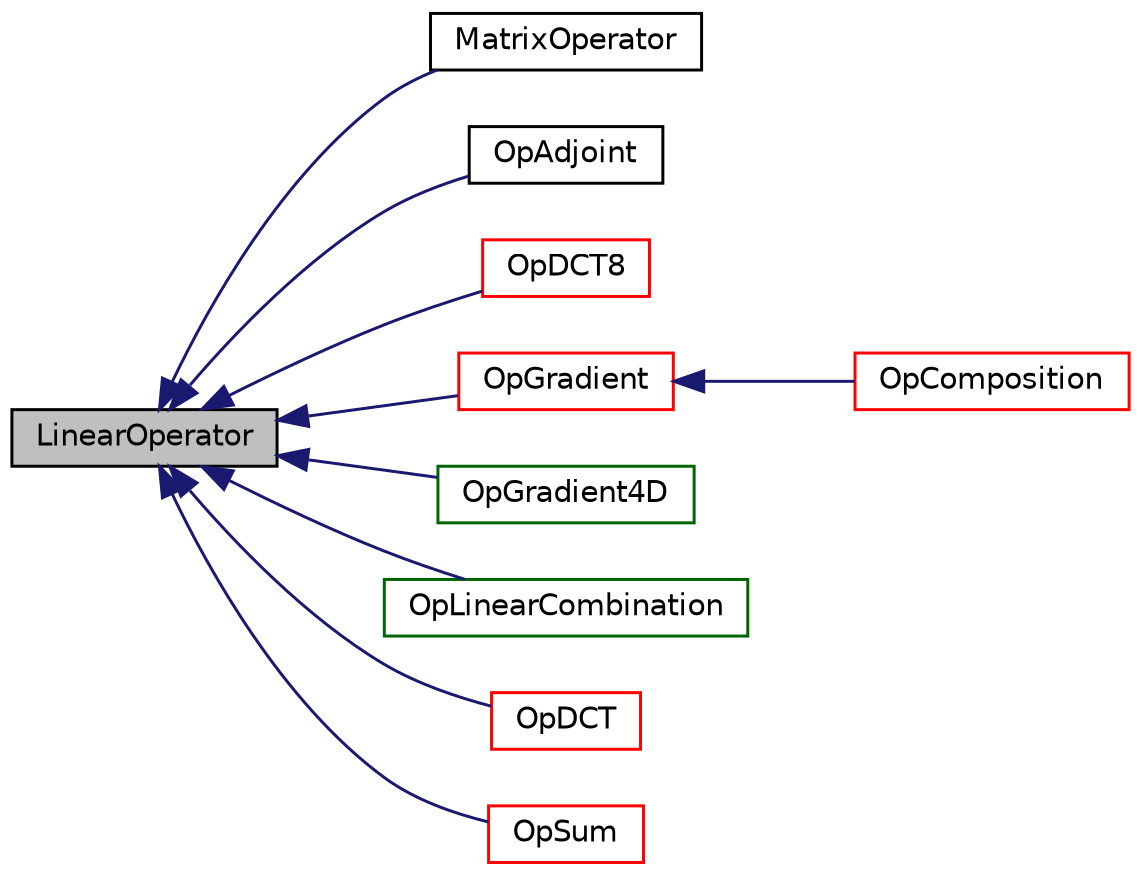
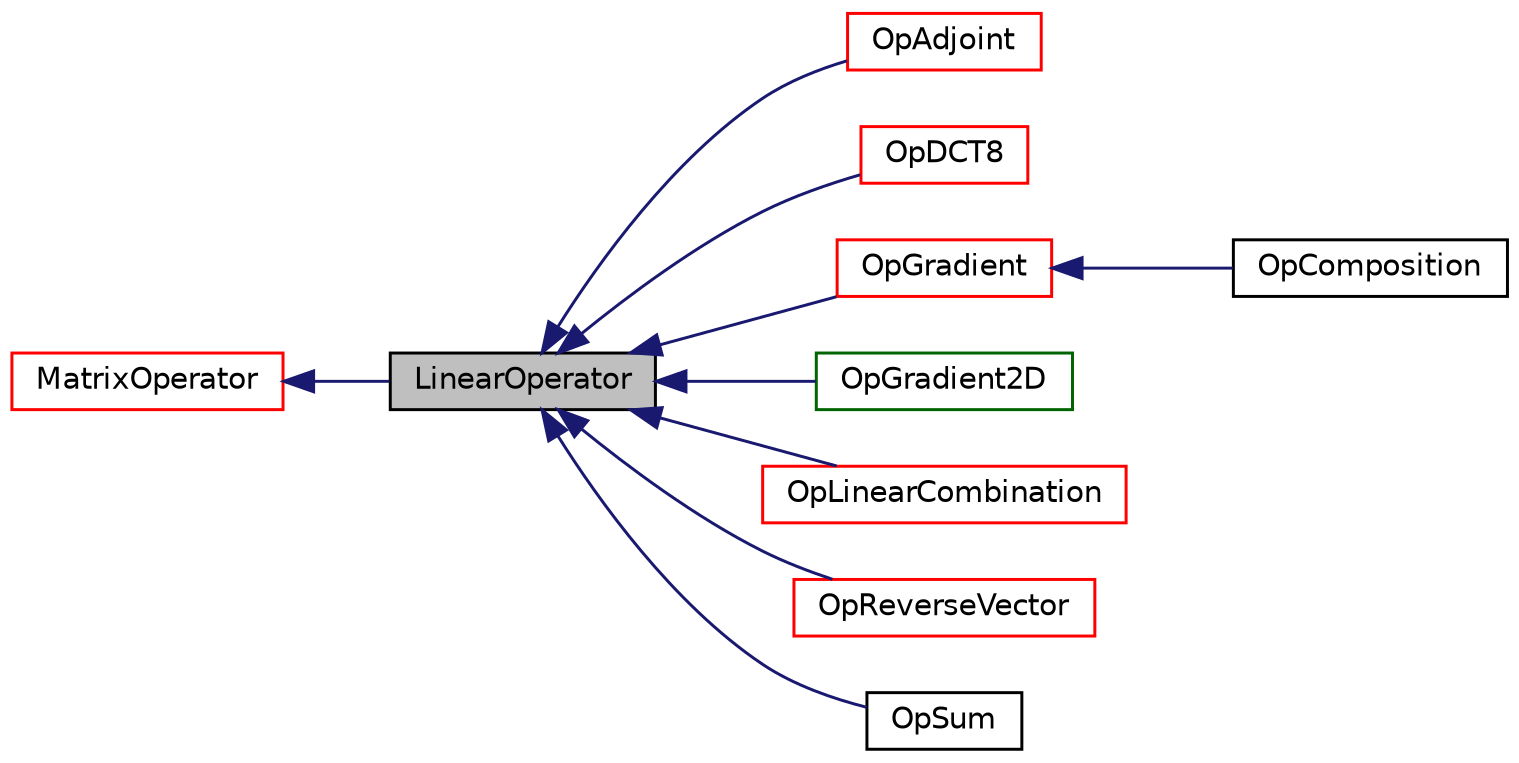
(566, 42) -> (147, 381)
(566, 155) -> (944, 42)
(280, 204) -> (352, 381)
(992, 381) -> (1370, 268)
(566, 495) -> (944, 381)
(566, 608) -> (944, 495)
(566, 721) -> (944, 608)
(566, 834) -> (944, 721)
